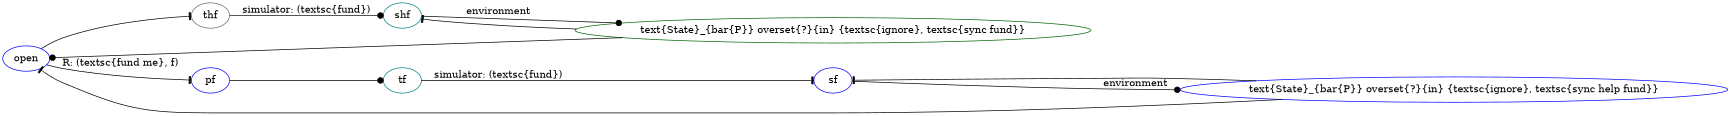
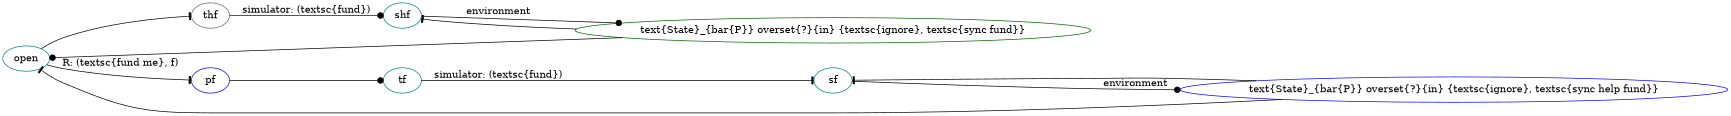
(26, 59) -> (26, 59)
(833, 80) -> (833, 80)
